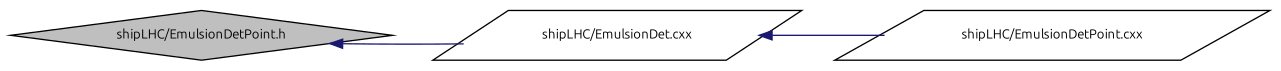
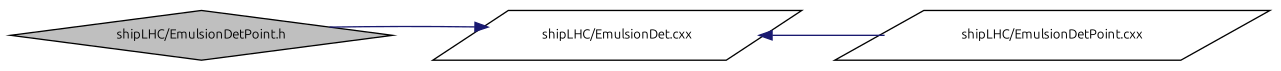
(403, 44) -> (402, 26)
